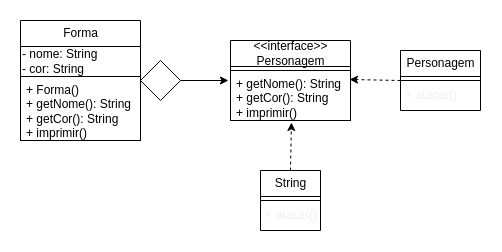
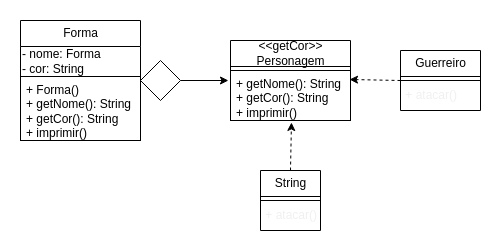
(291, 54) -> (291, 54)
(63, 62) -> (62, 62)
(441, 64) -> (441, 64)
